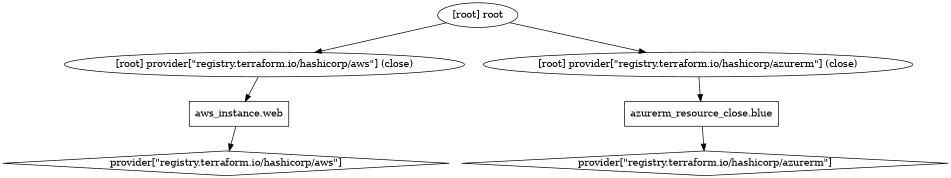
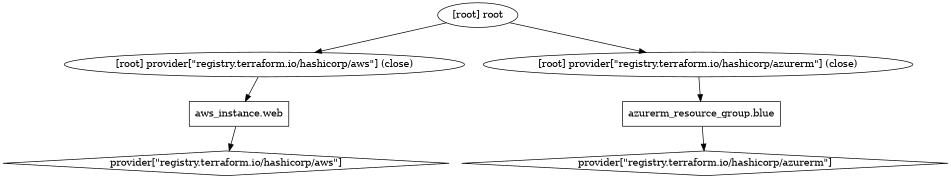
(701, 114) -> (701, 114)
